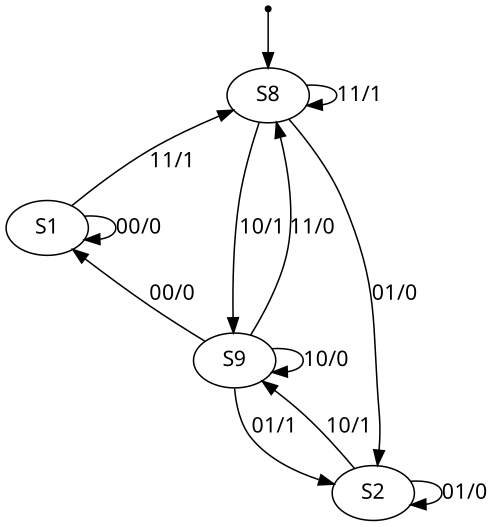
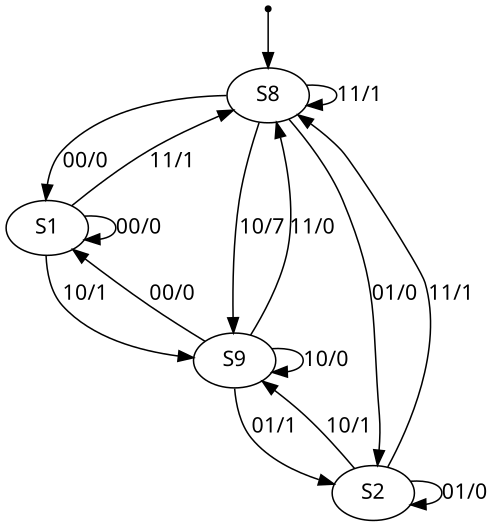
none -> (121, 113)
(263, 228) -> (263, 228)
none -> (424, 281)
none -> (92, 329)
